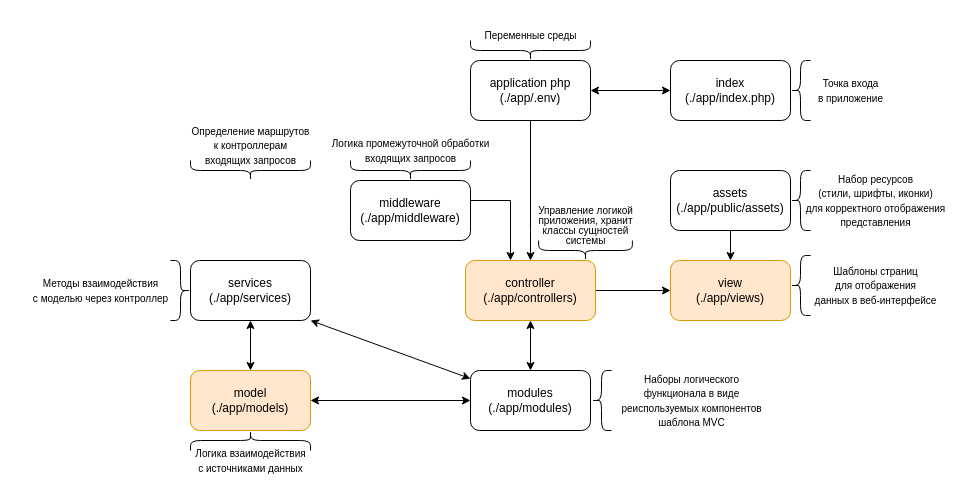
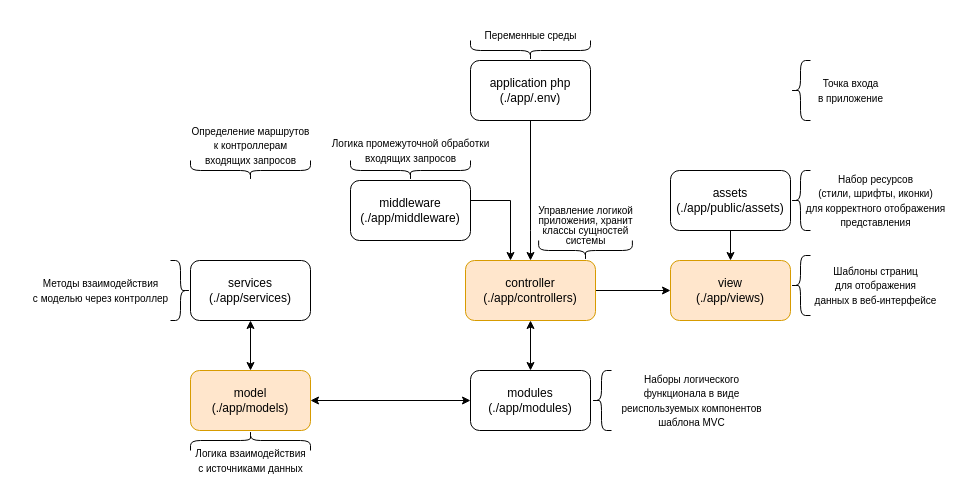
(631, 91) -> none
(731, 91) -> none
(390, 349) -> none
